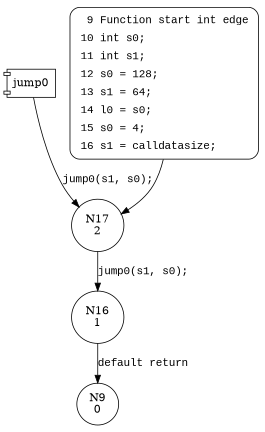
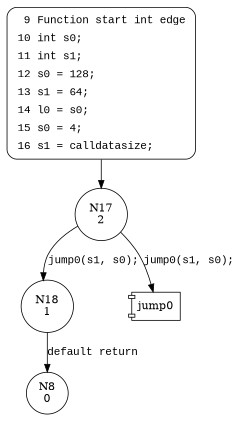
(48, 152) -> (140, 256)
(98, 317) -> (47, 306)
(98, 404) -> (47, 393)
